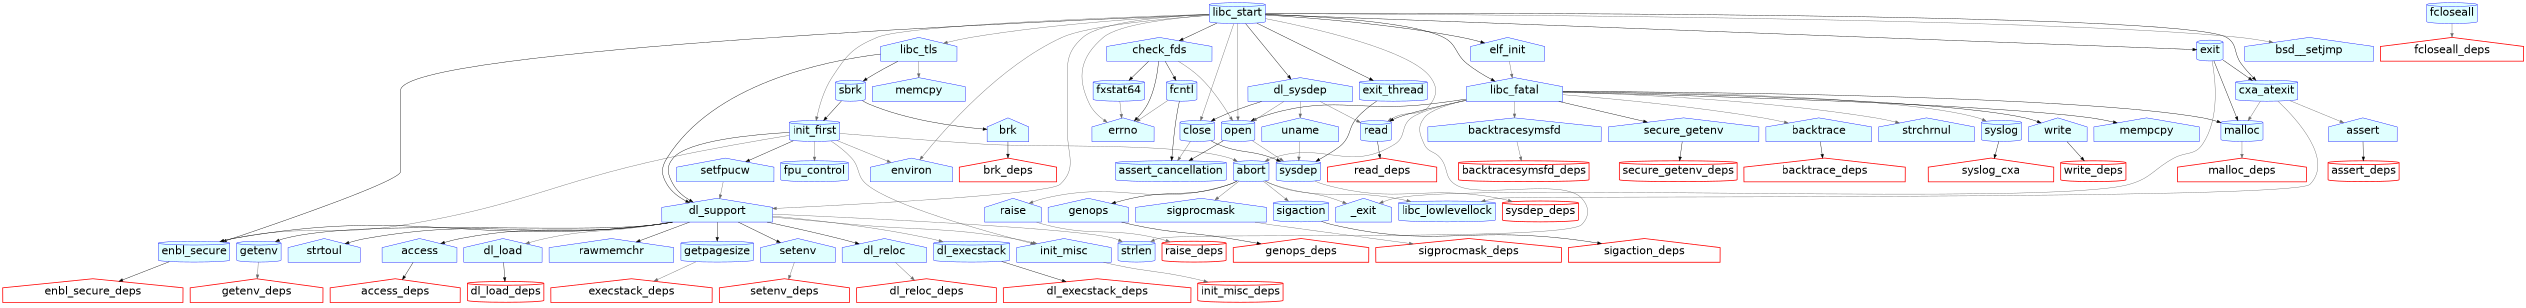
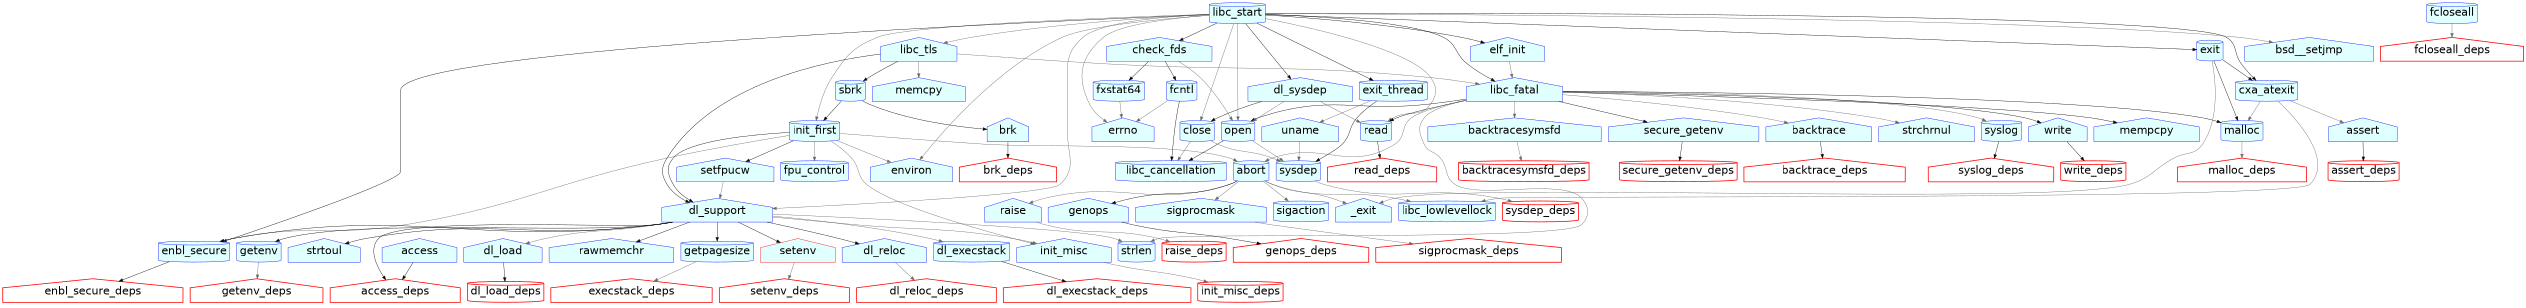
none -> (1203, 67)
(1153, 92) -> none
(1300, 110) -> (1347, 111)
(1244, 151) -> (1244, 151)
(1171, 171) -> (1171, 171)
(1991, 171) -> (1991, 171)
(558, 230) -> (504, 225)
(798, 252) -> (798, 252)
(1644, 252) -> none
